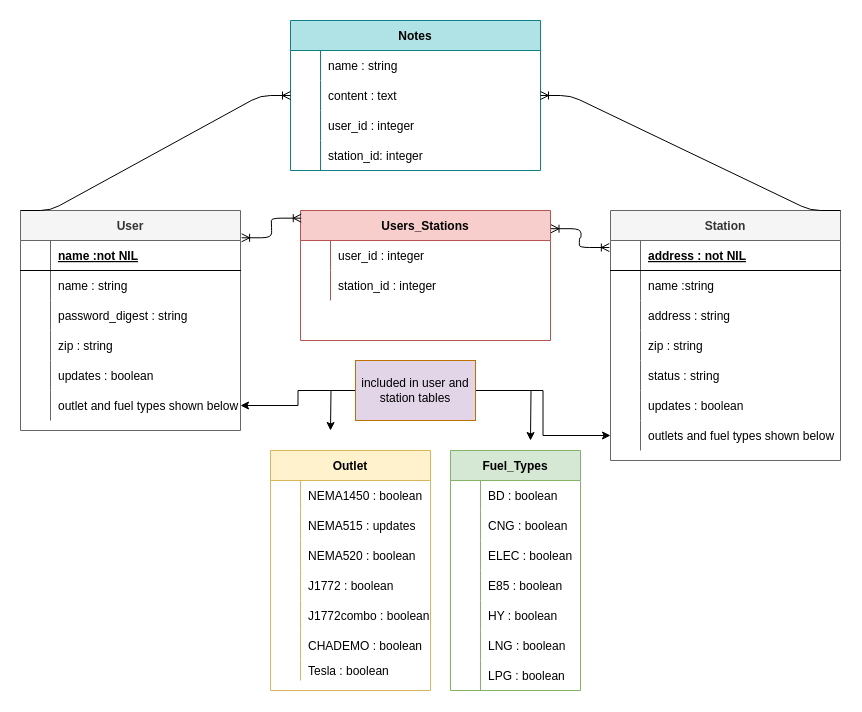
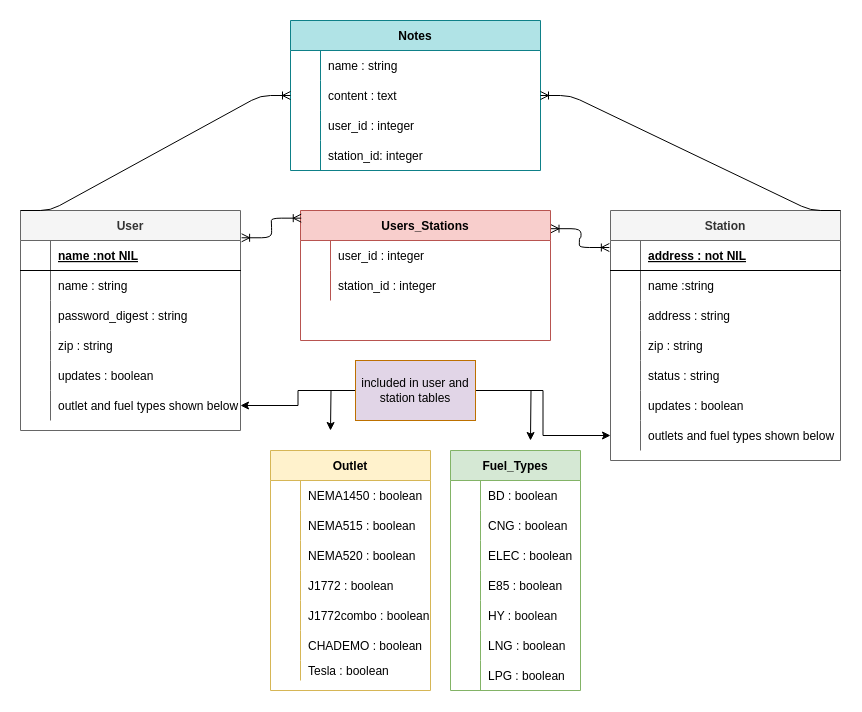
(360, 526) -> (359, 526)
